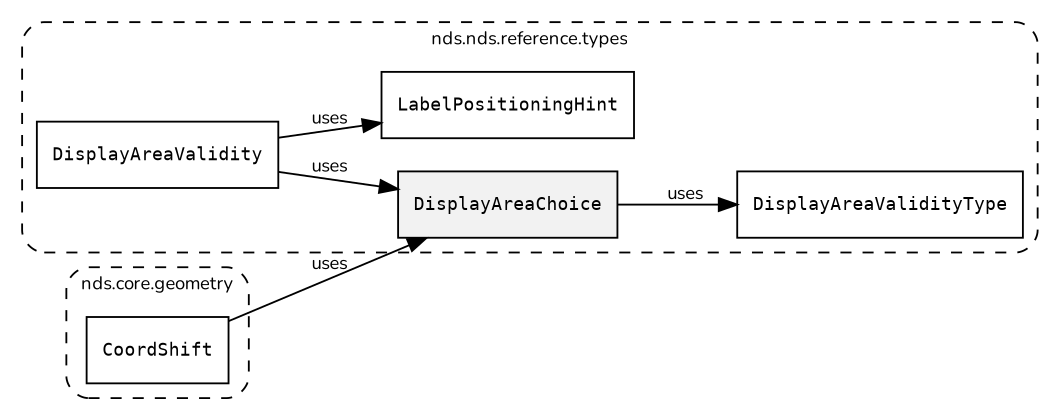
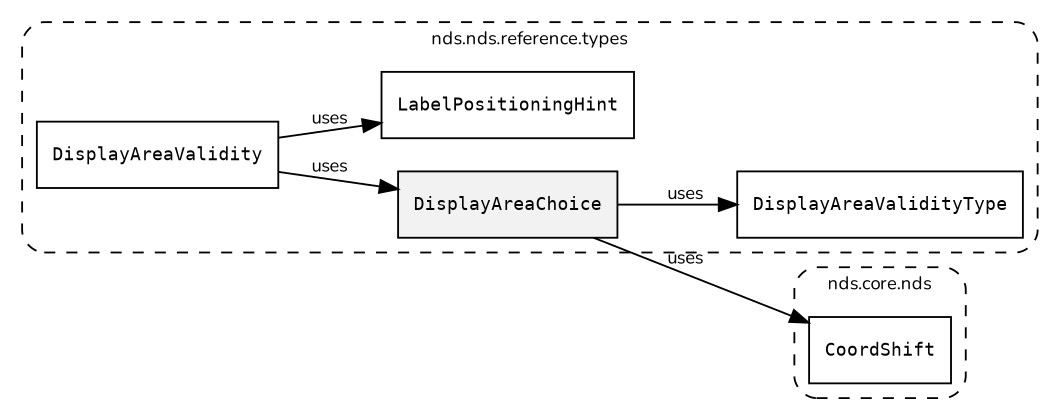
(319, 283) -> (692, 277)
(158, 285) -> (880, 285)
